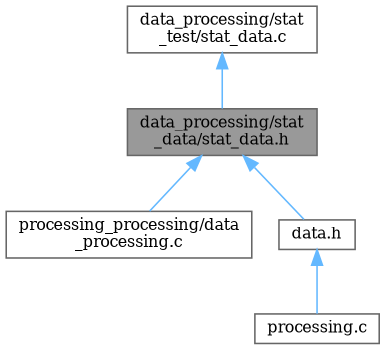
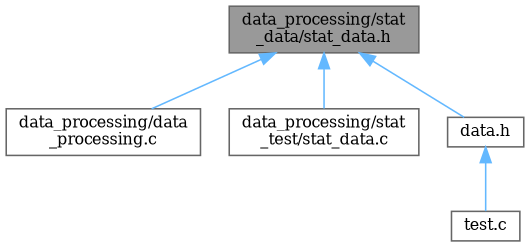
(222, 89) -> (324, 89)
(129, 235) -> (103, 132)
(317, 329) -> (486, 226)
